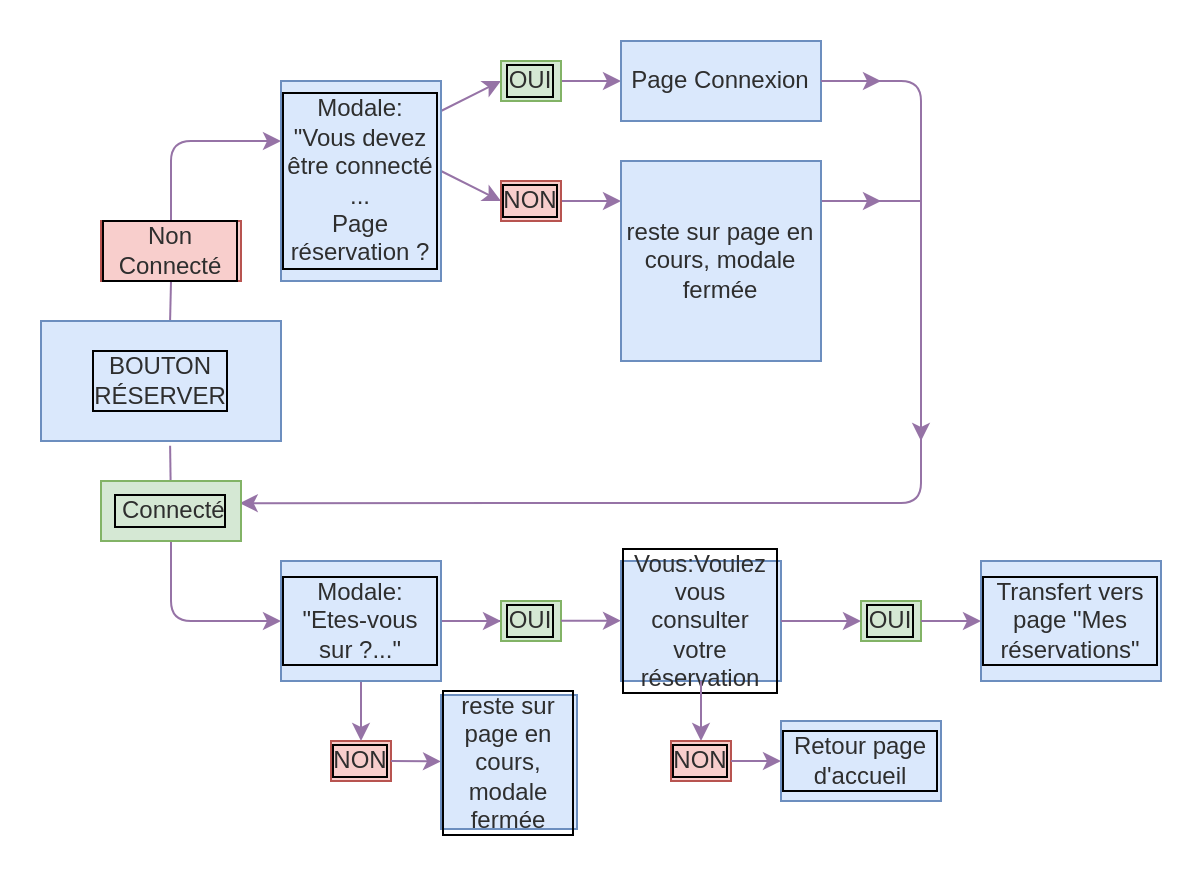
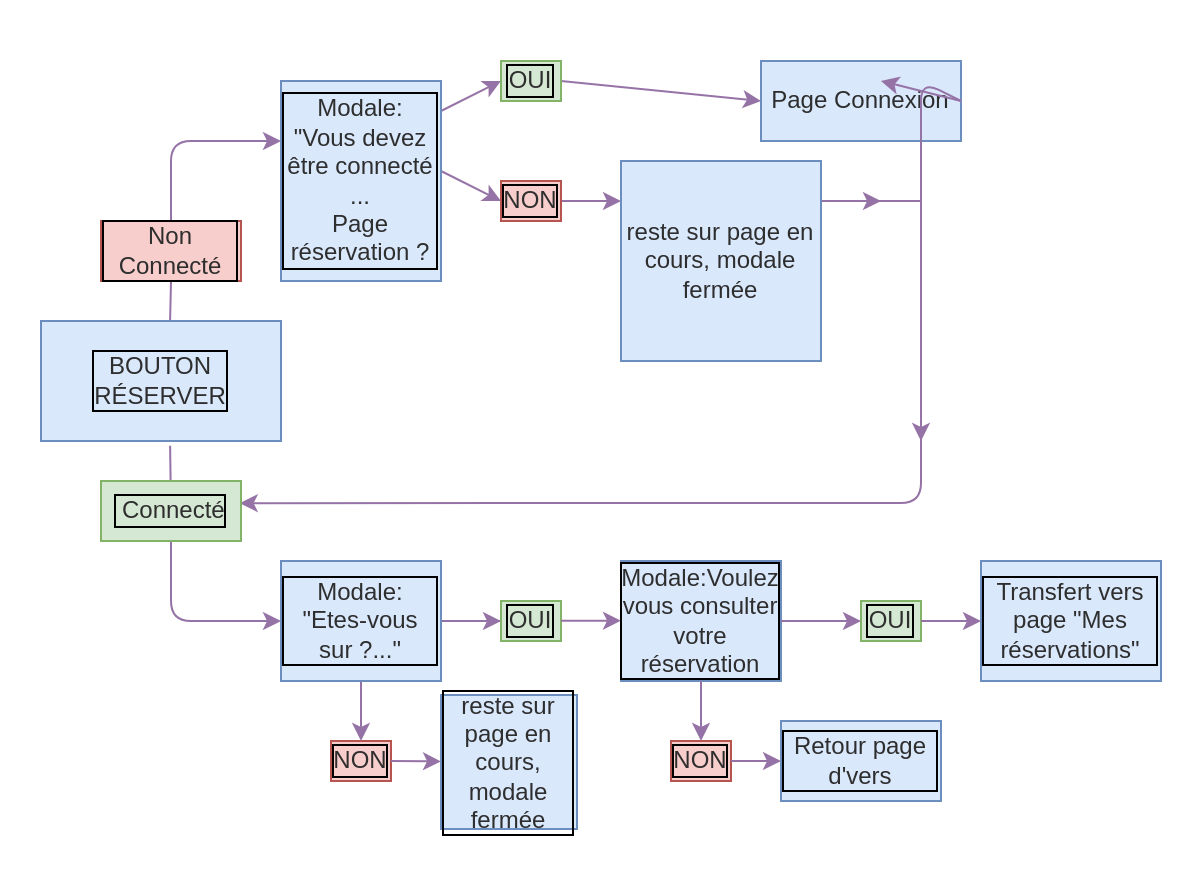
(721, 81) -> (861, 101)
(701, 621) -> (701, 621)
(861, 761) -> (861, 761)
